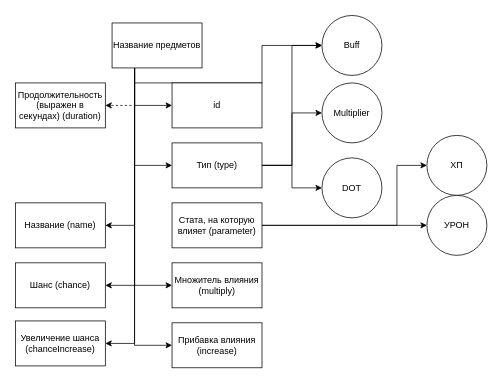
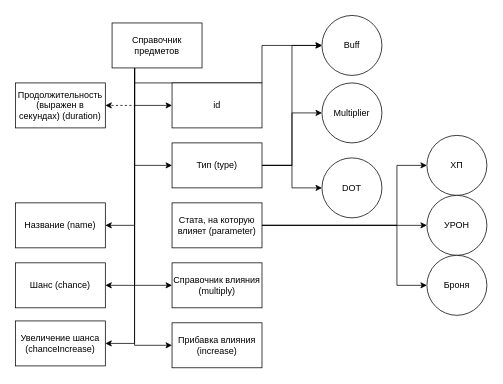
(157, 45) -> (157, 45)
(217, 285) -> (217, 285)
none -> (408, 285)
none -> (457, 285)
